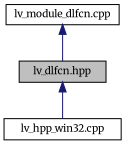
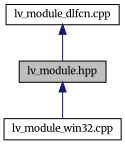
(63, 72) -> (63, 72)
(63, 129) -> (63, 129)
